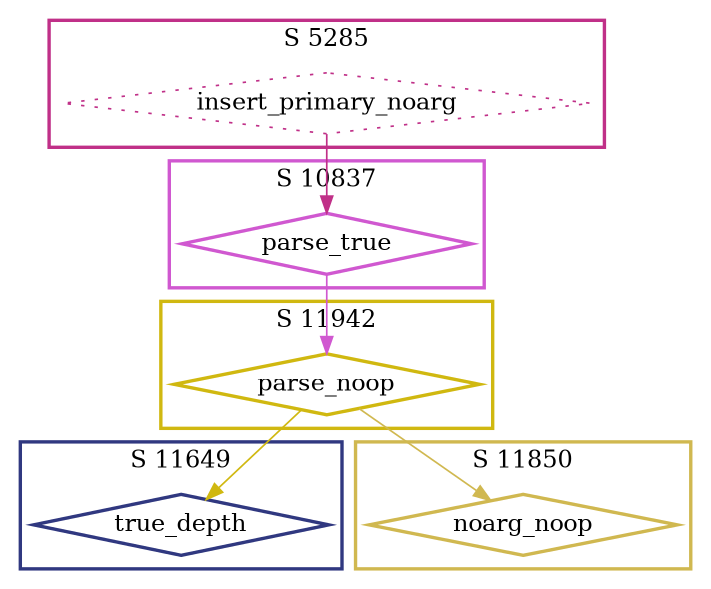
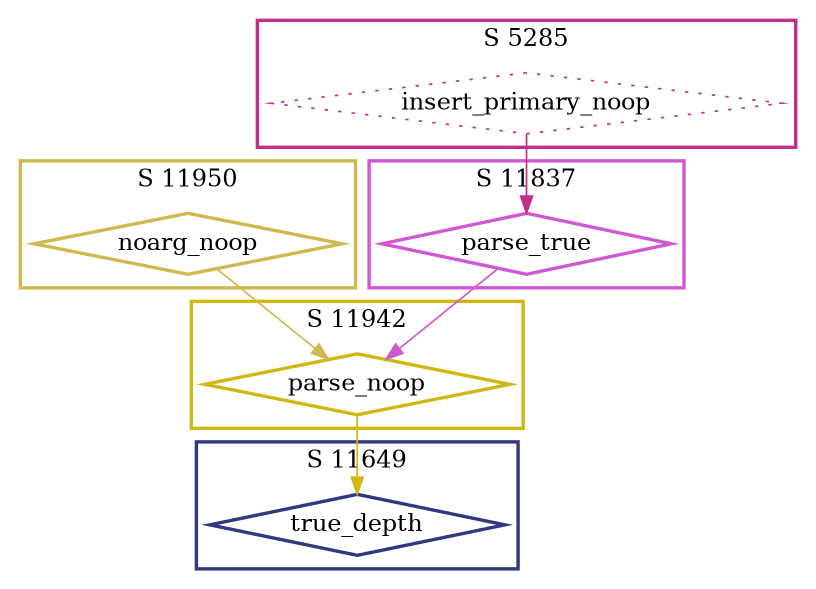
(327, 103) -> (527, 103)
(327, 180) -> (527, 180)
(424, 454) -> (271, 313)
(523, 461) -> (188, 180)
